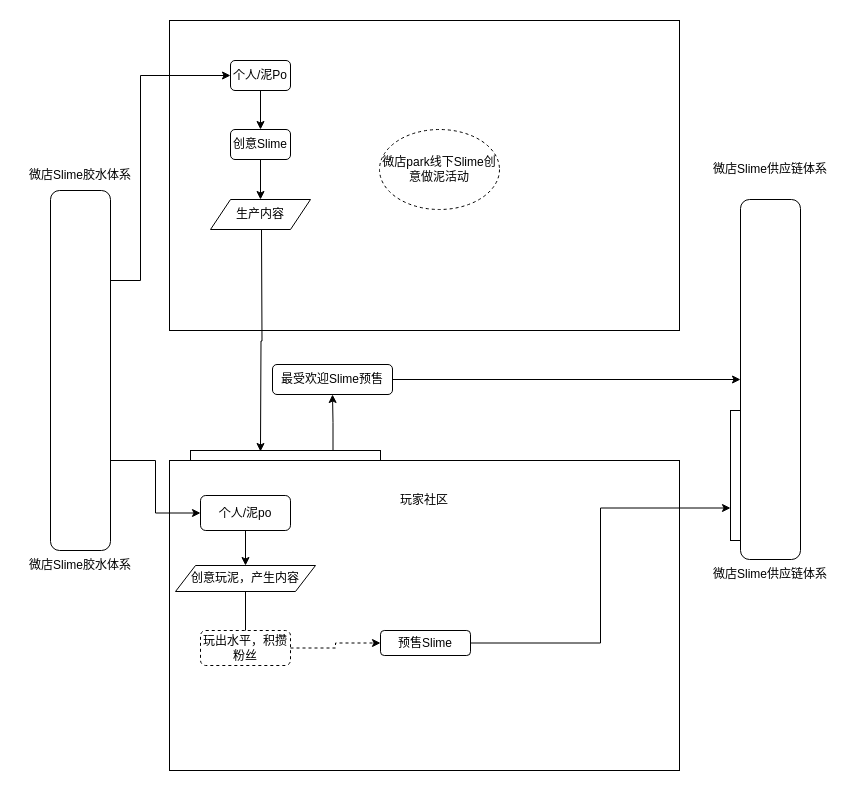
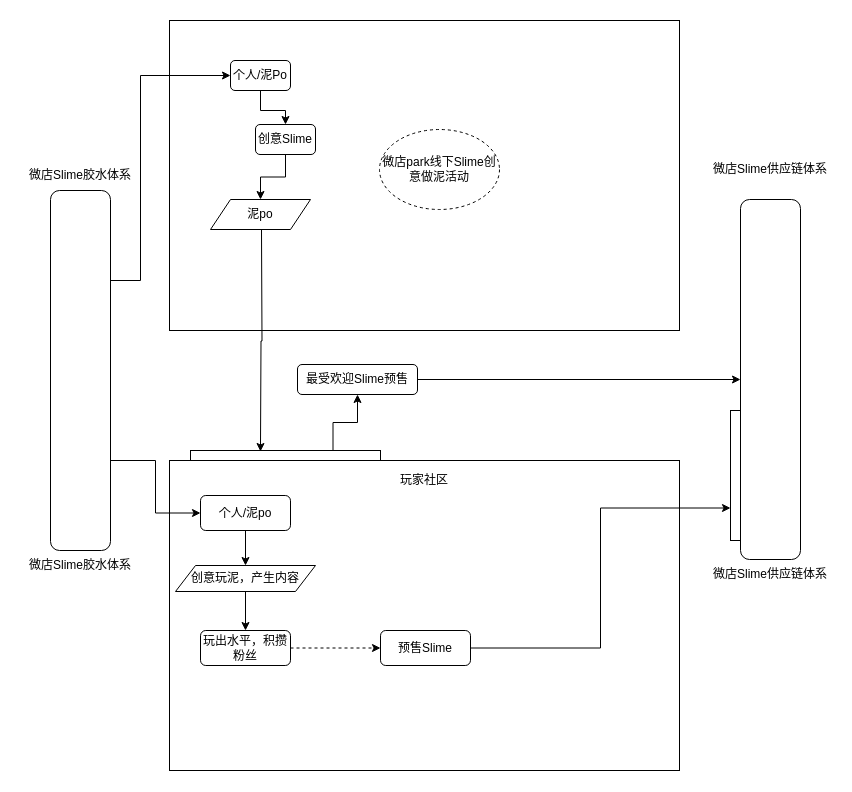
(261, 145) -> (286, 140)
(261, 215) -> (261, 215)
(333, 380) -> (358, 380)
(425, 501) -> (425, 481)
(246, 625) -> (246, 622)
(426, 643) -> (426, 648)
(246, 648) -> (246, 648)
